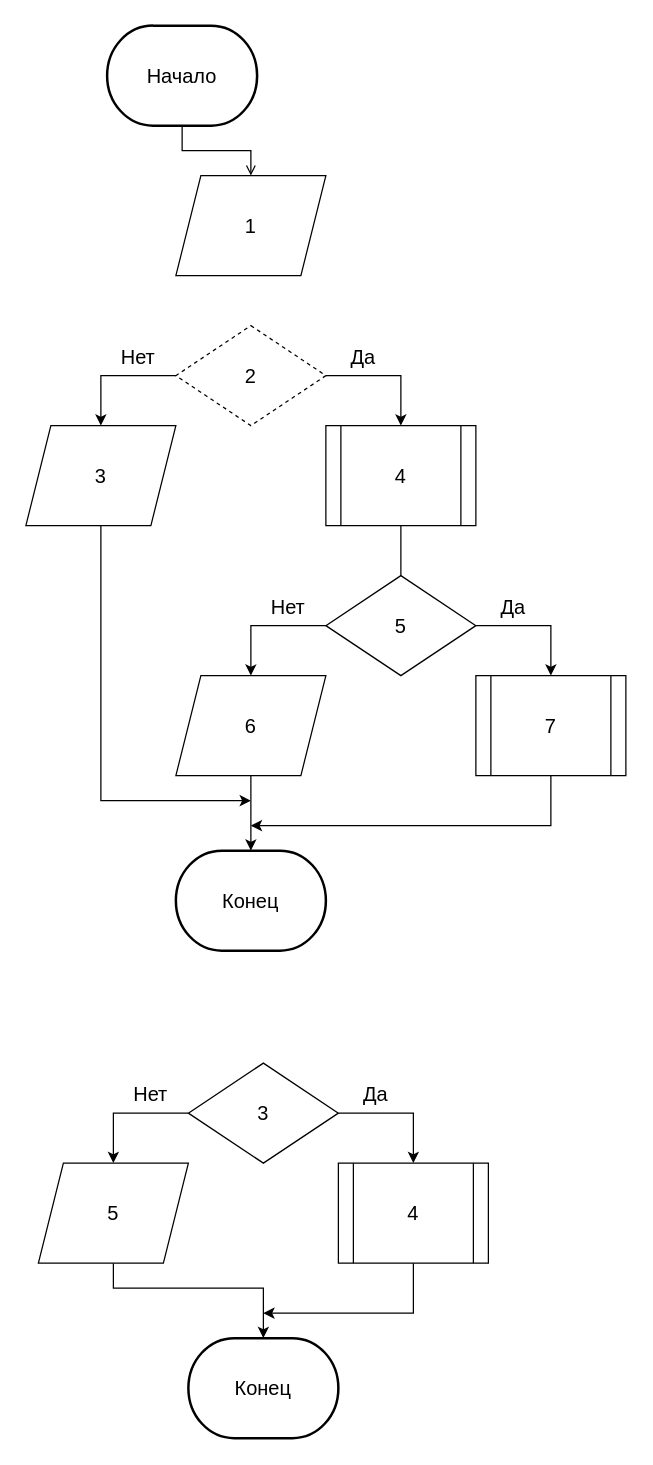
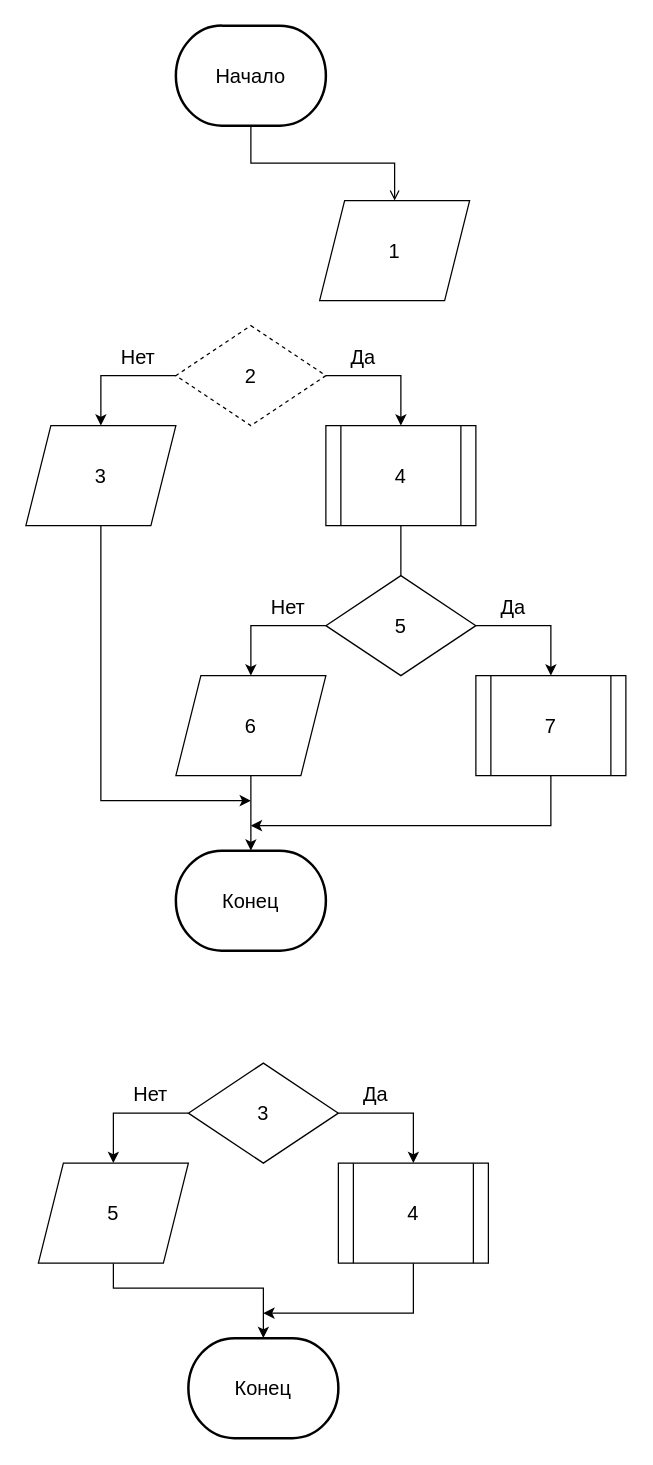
(182, 76) -> (251, 76)
(251, 226) -> (394, 251)
